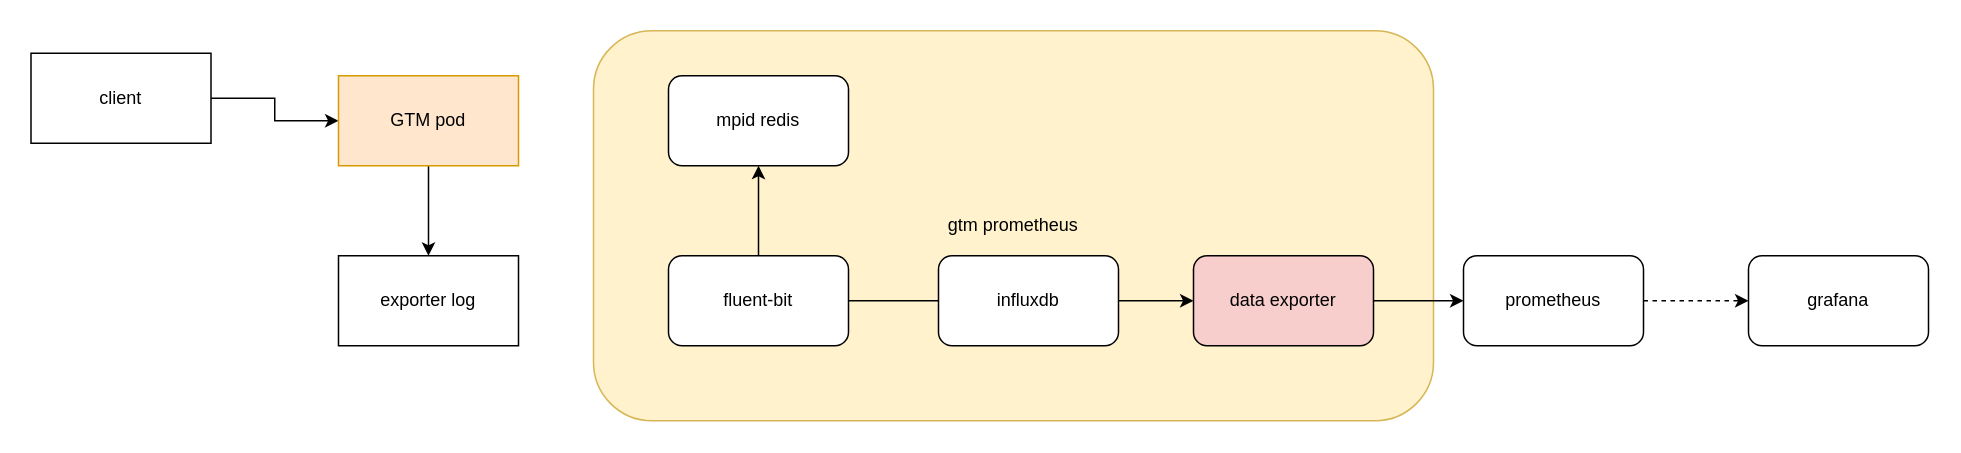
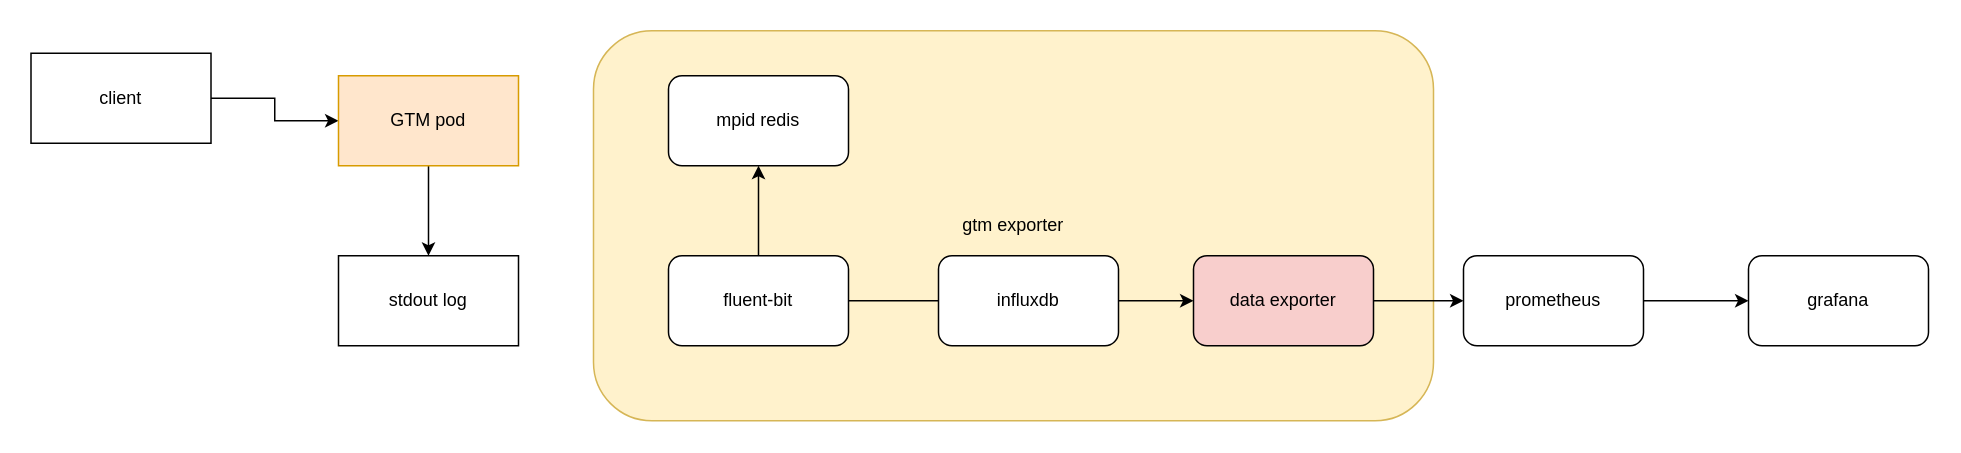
(1013, 226) -> (1013, 226)
(428, 301) -> (428, 301)
(1689, 301) -> (1689, 301)
